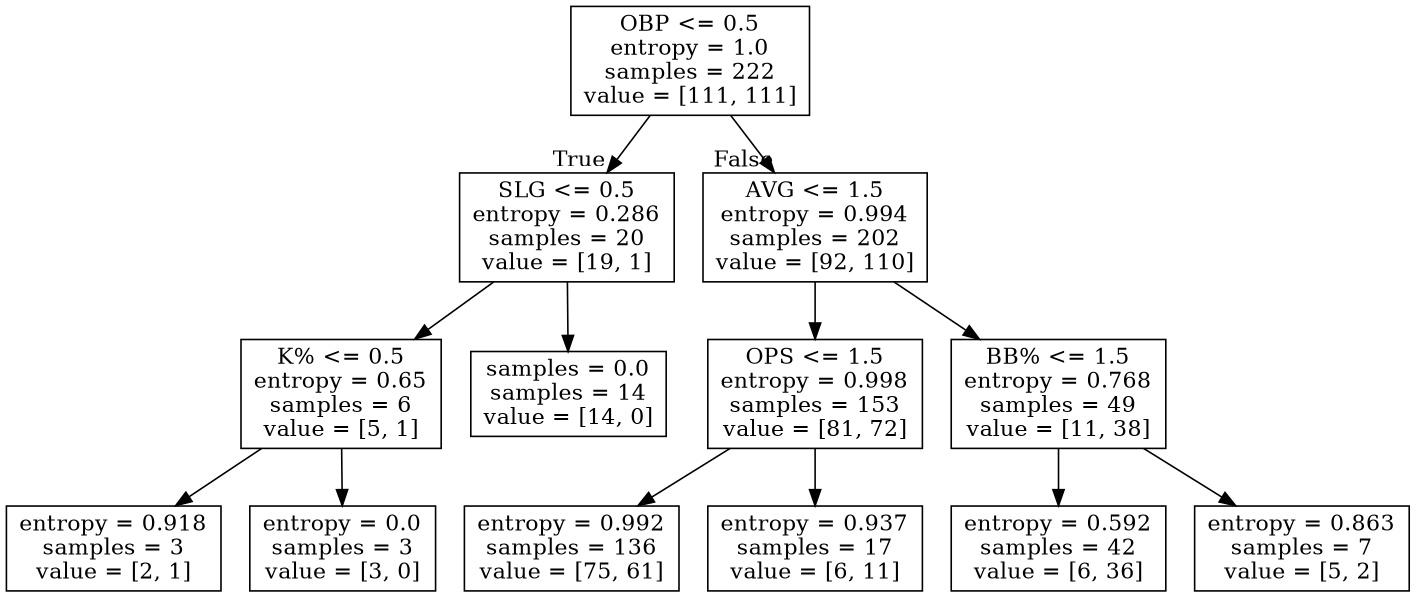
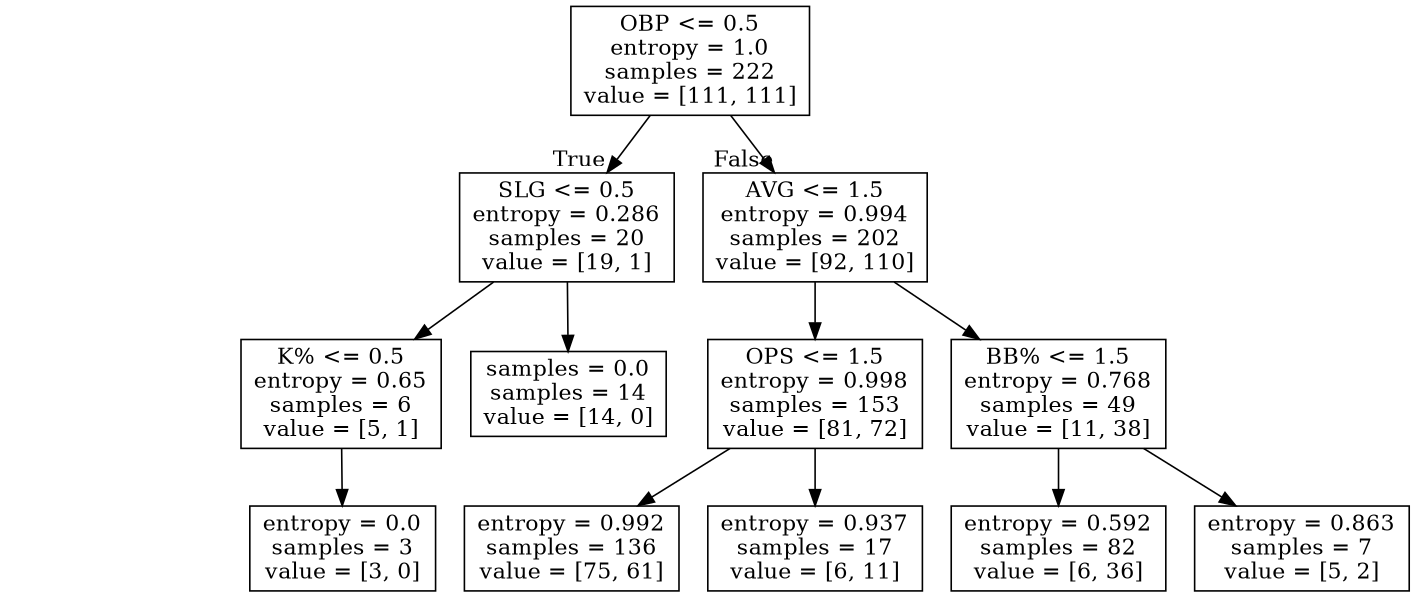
(114, 548) -> none
(1059, 548) -> (1059, 548)
